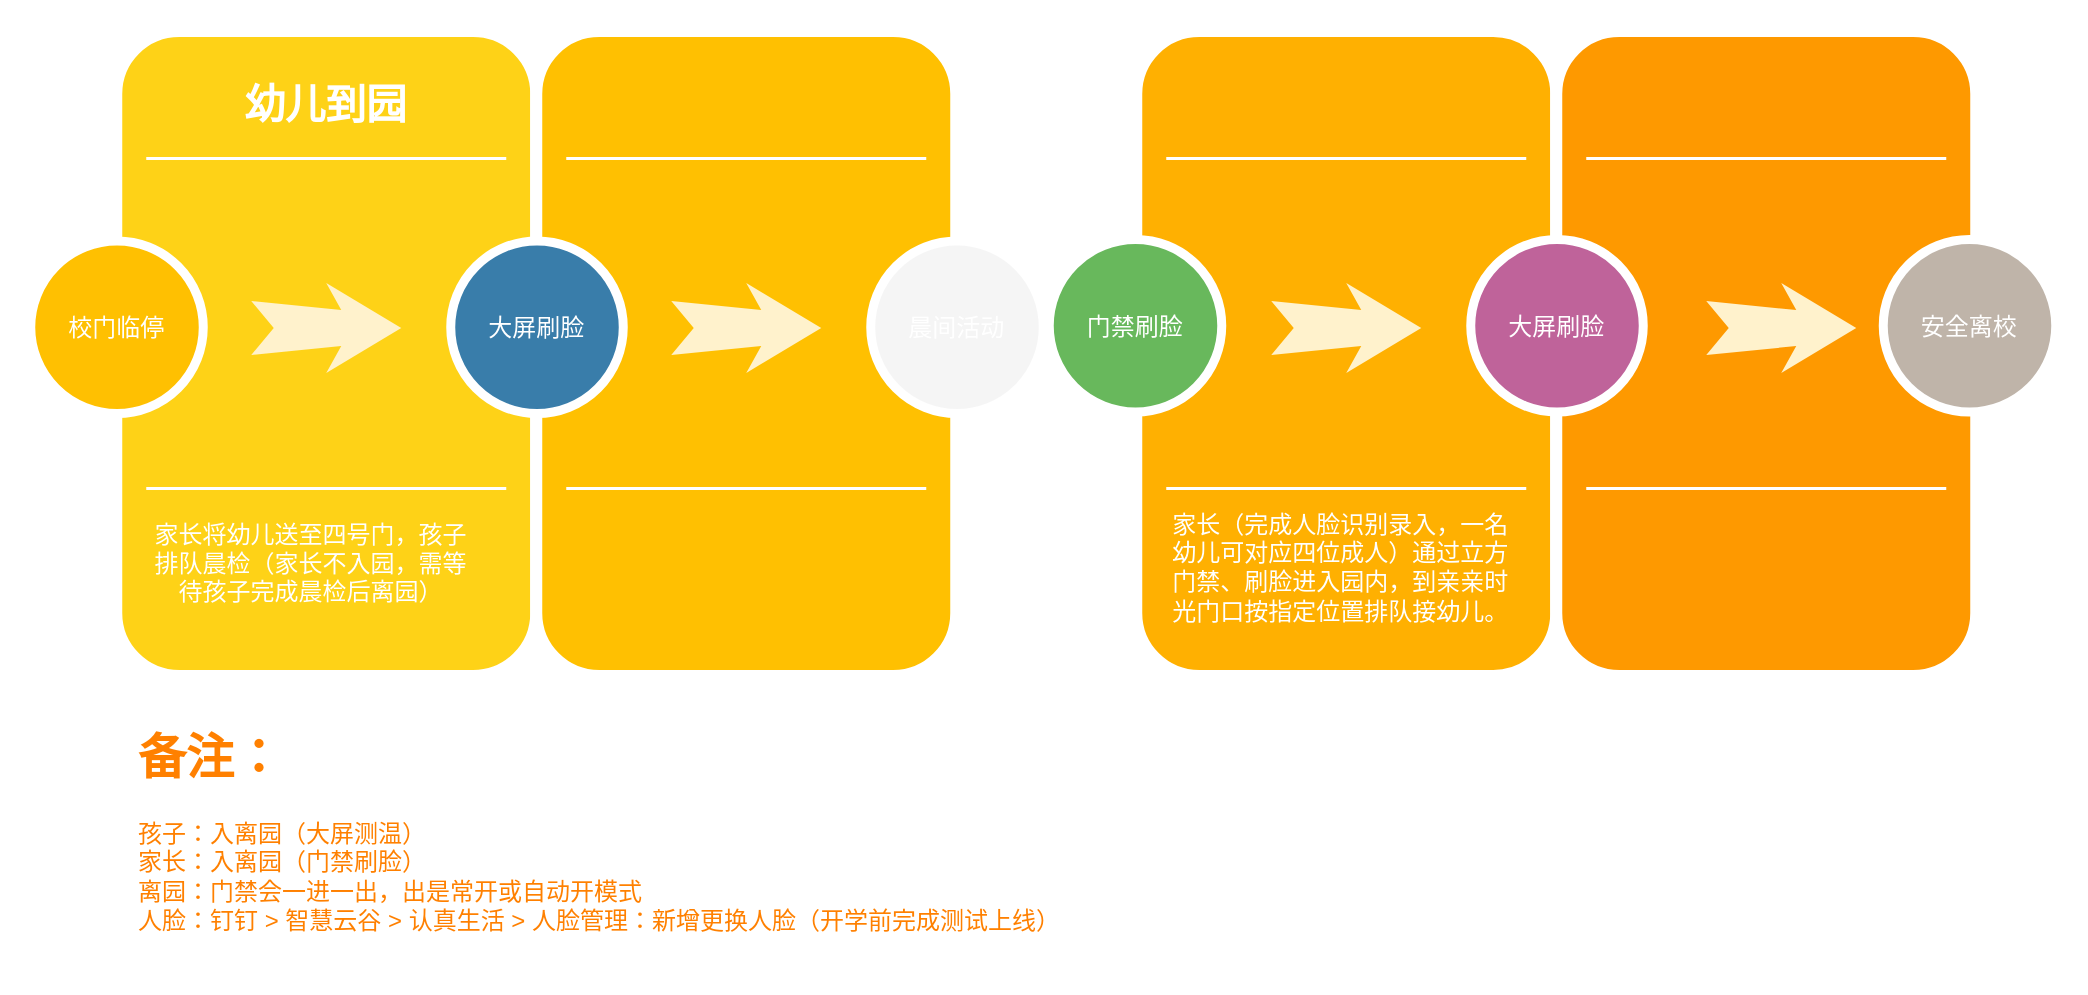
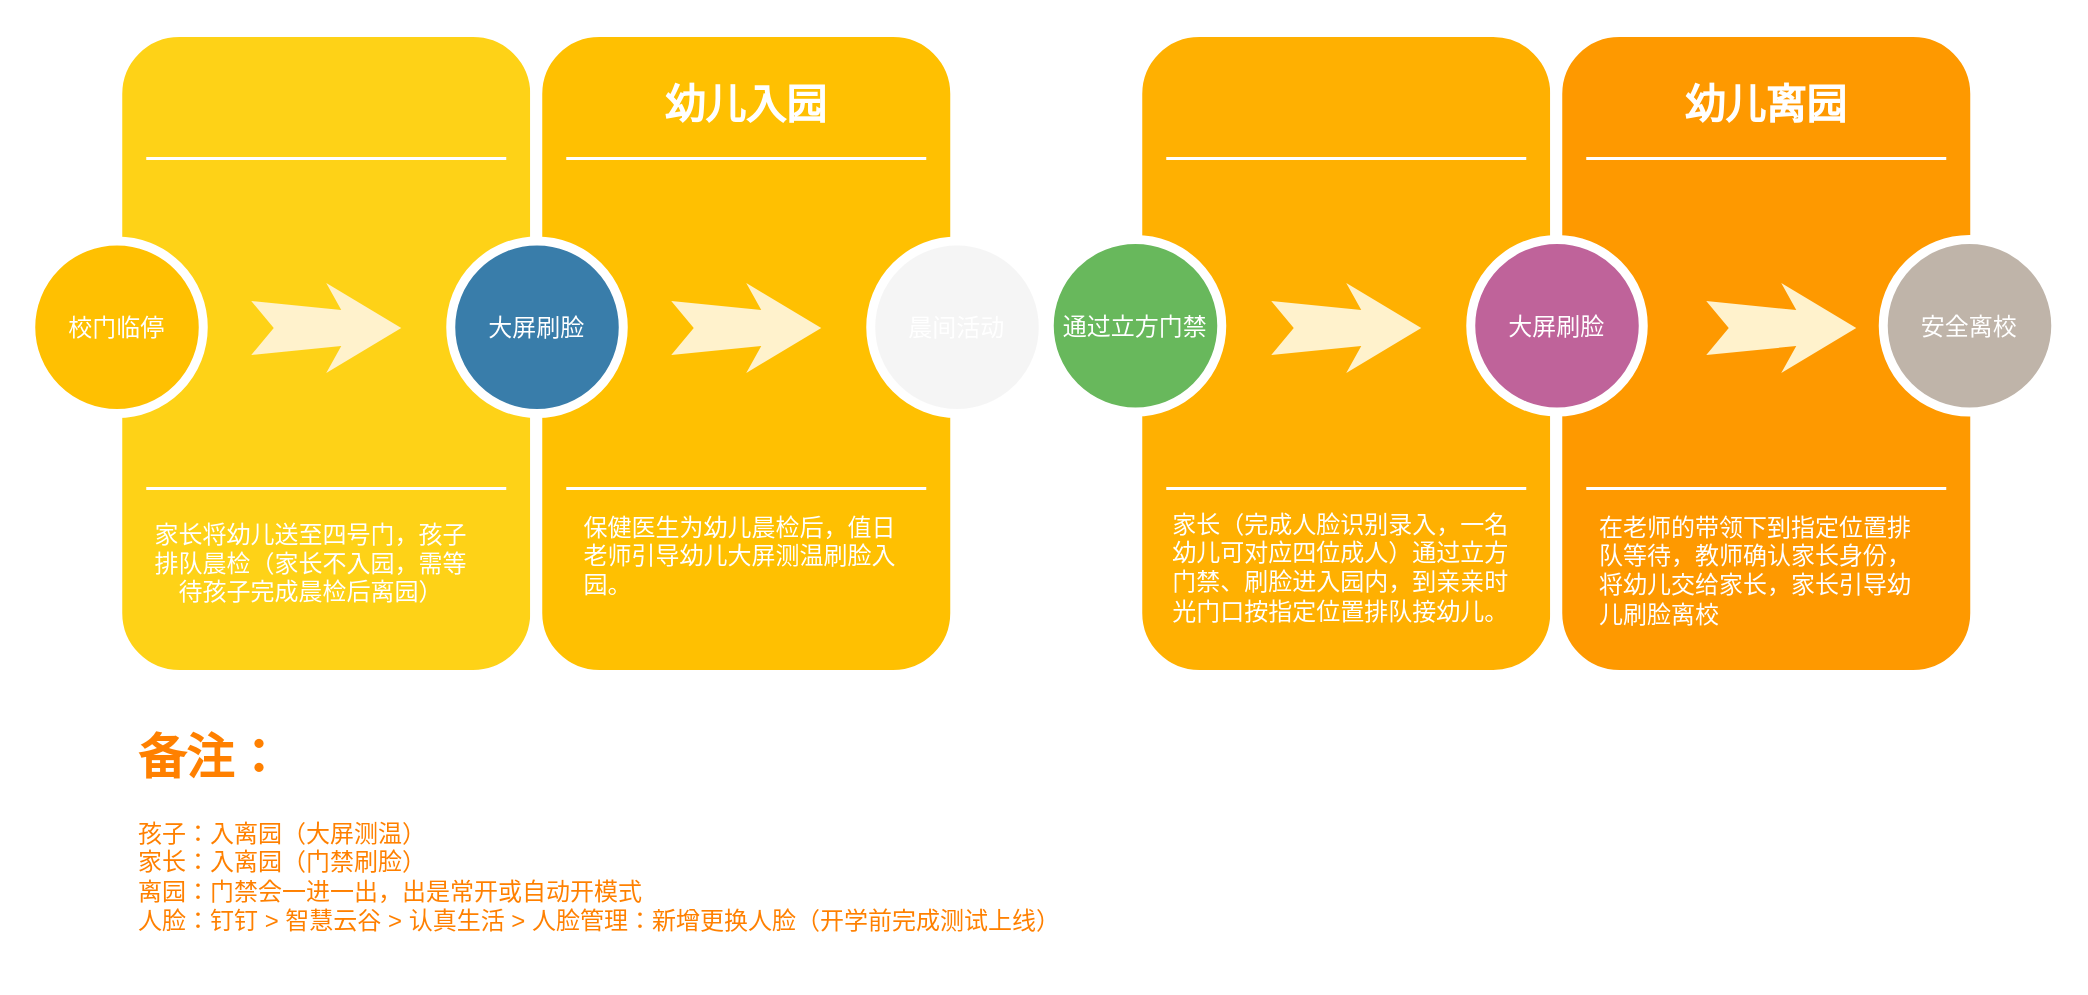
(326, 106) -> none
none -> (746, 106)
none -> (1766, 106)
(1136, 326) -> (1136, 326)
none -> (746, 567)
none -> (1762, 571)
